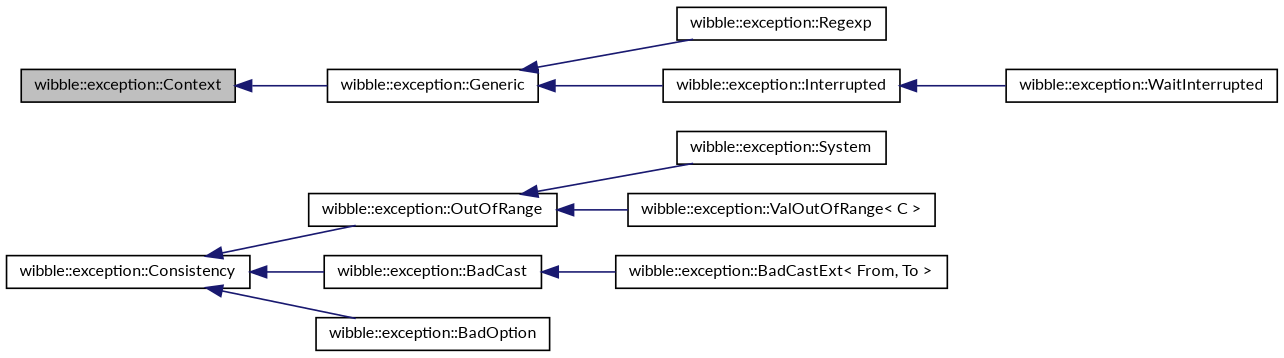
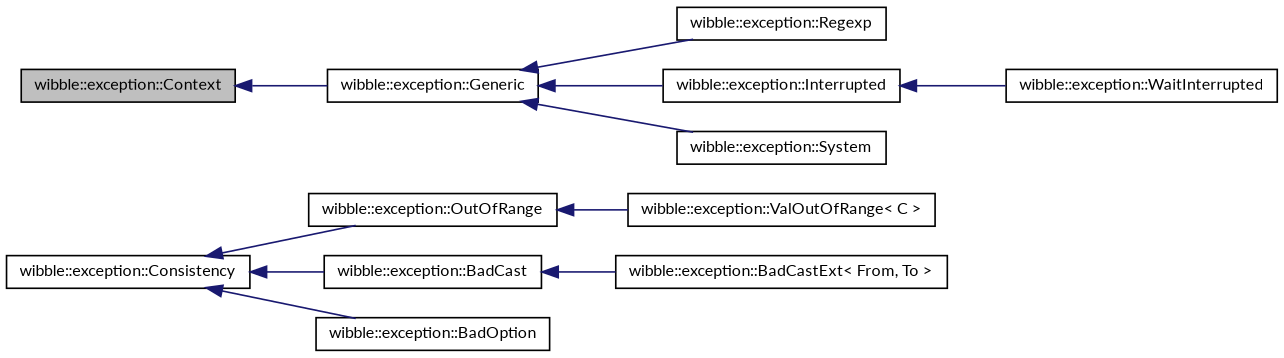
(615, 177) -> (615, 118)
